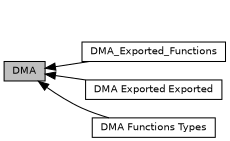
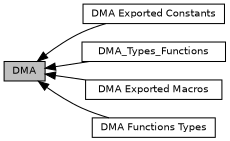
none -> (154, 14)
(154, 52) -> (154, 52)
(154, 90) -> (154, 90)
